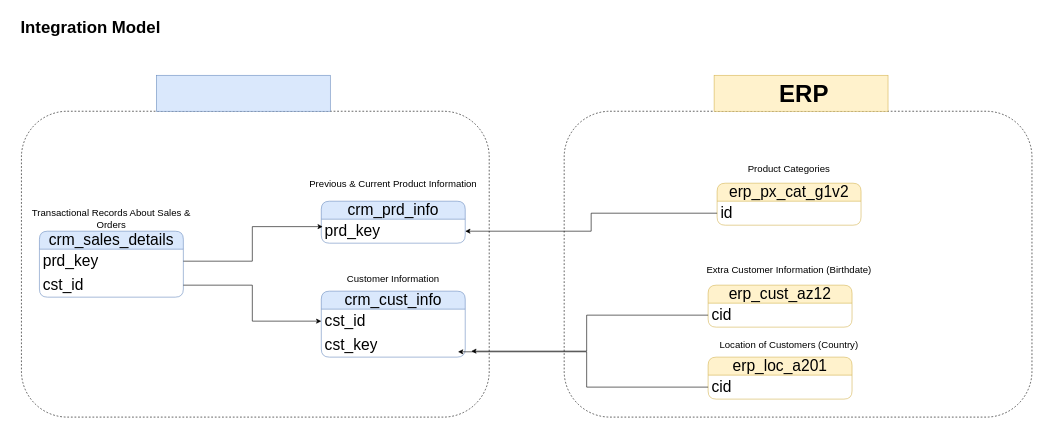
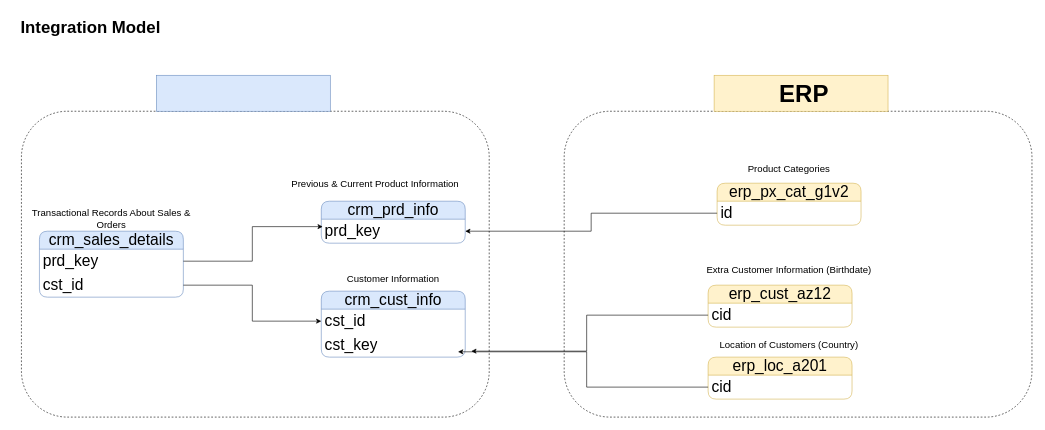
(393, 183) -> (375, 183)
